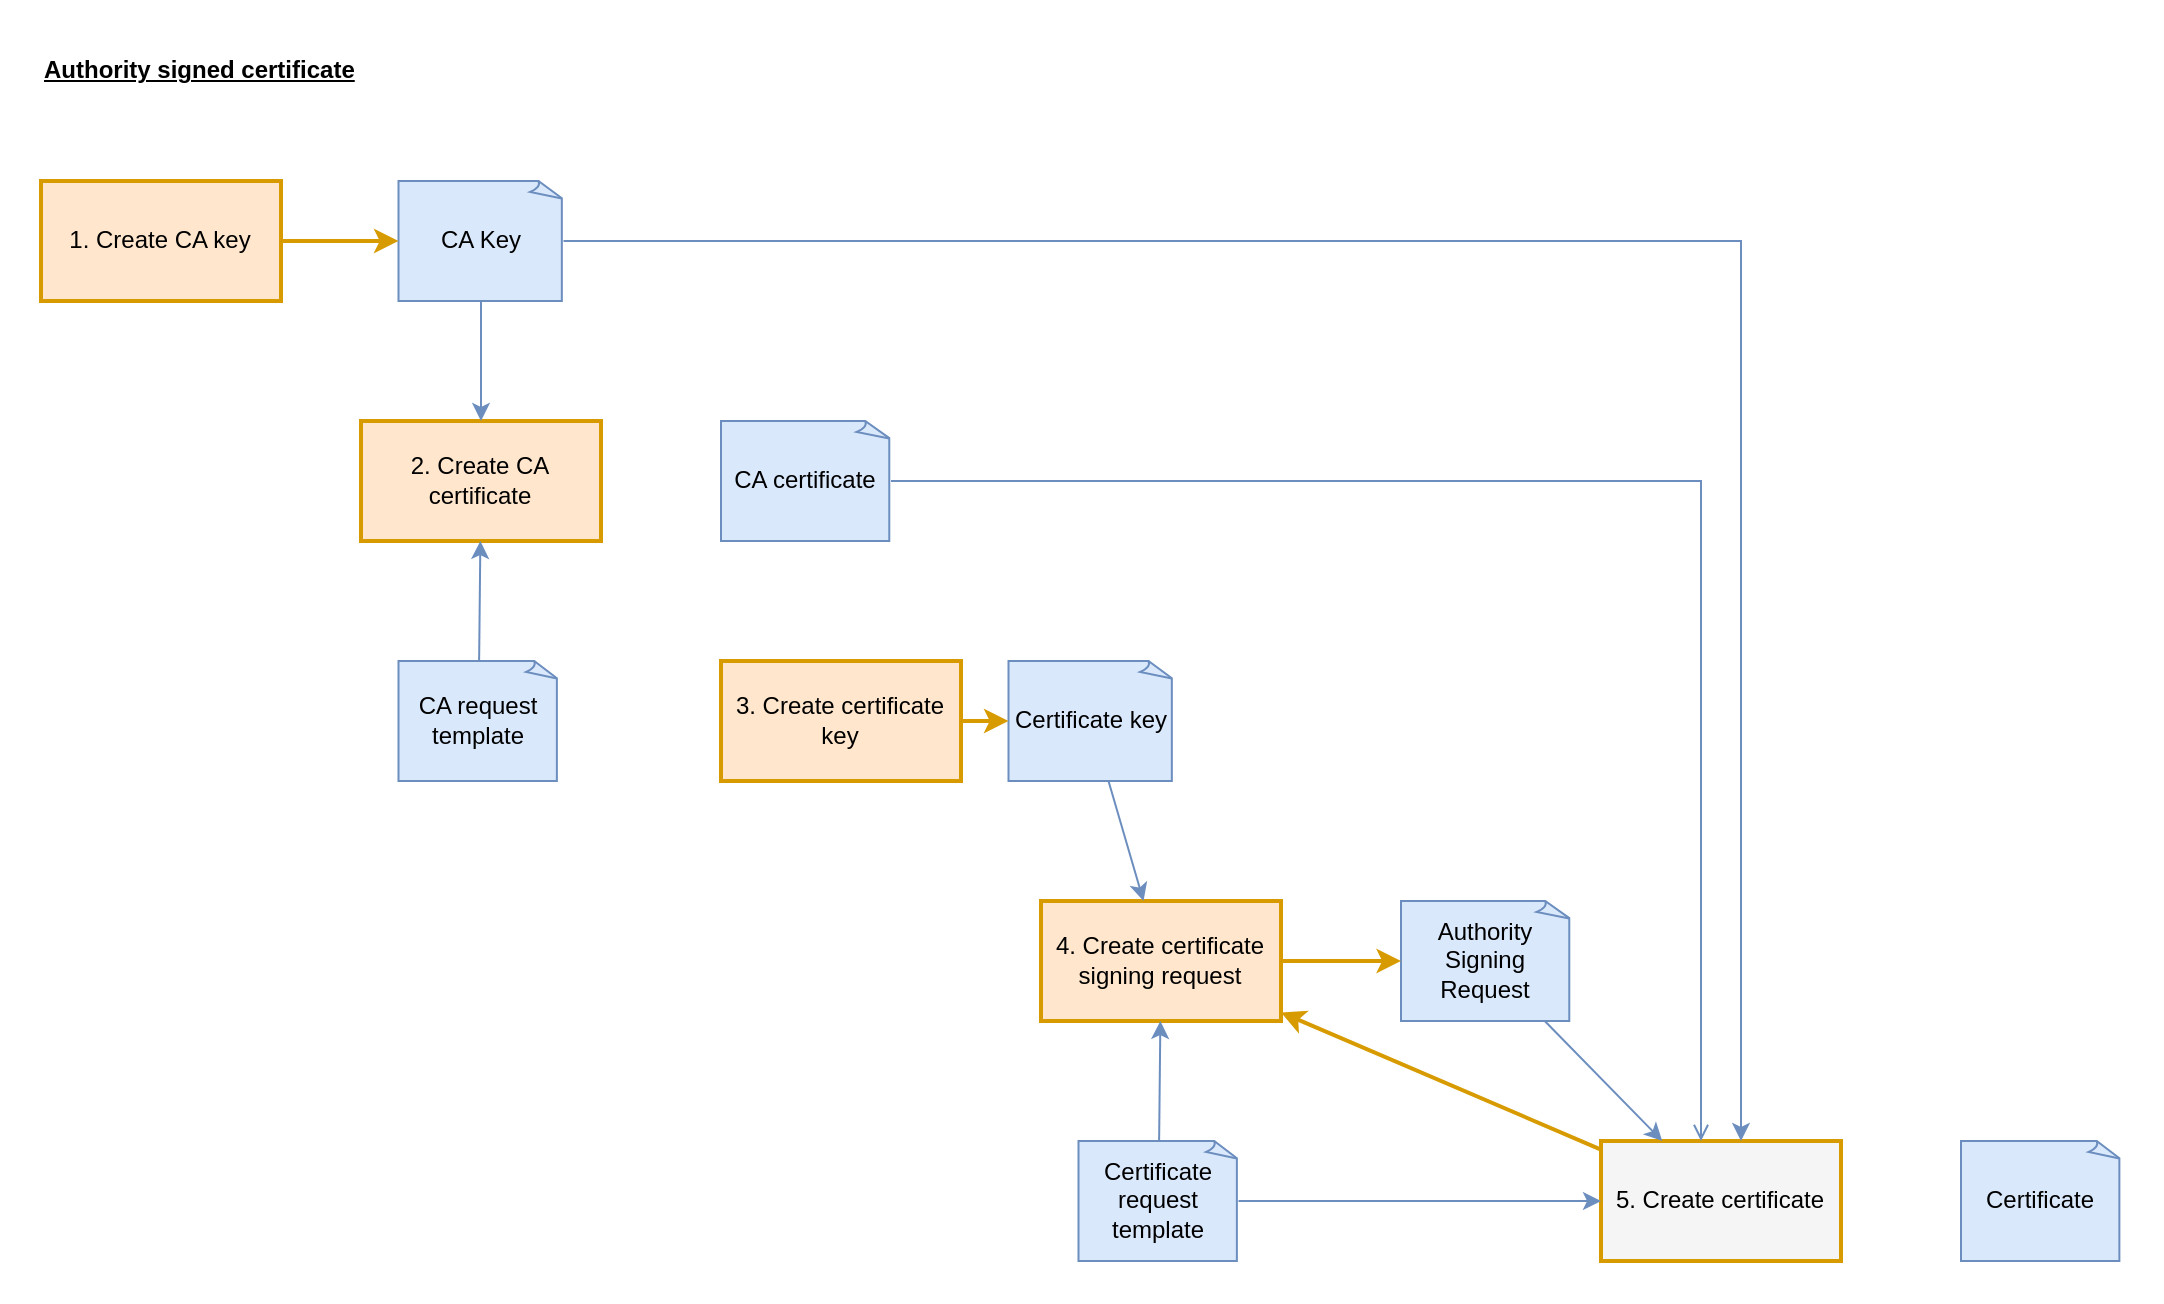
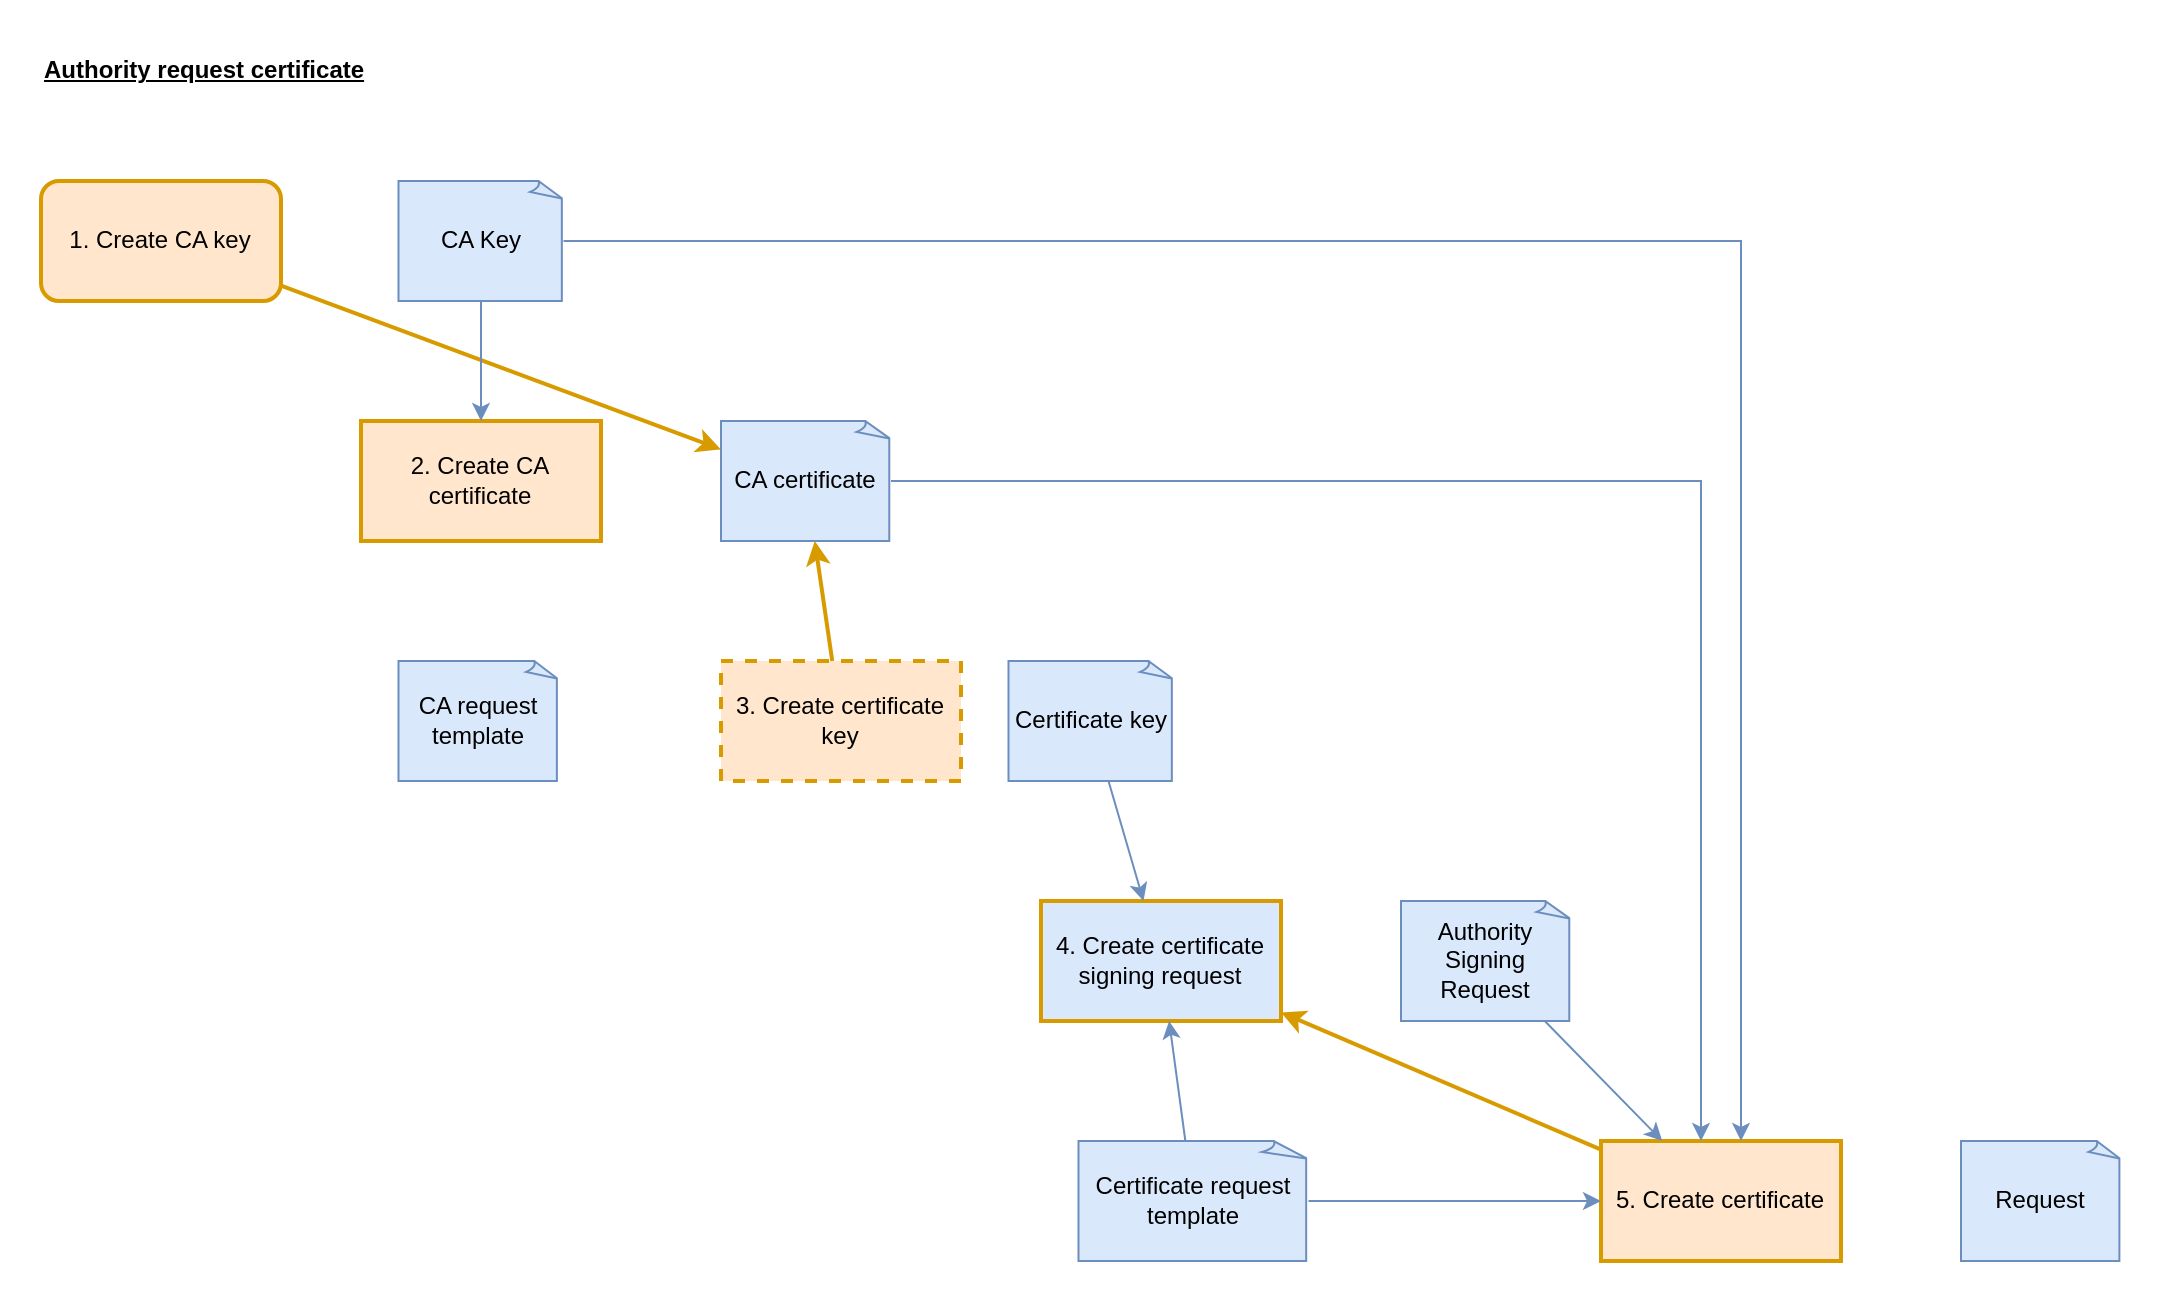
(214, 71) -> (224, 71)
(161, 241) -> (161, 241)
(331, 241) -> (493, 365)
(480, 608) -> none
(841, 721) -> (841, 721)
(976, 721) -> (825, 609)
(1161, 961) -> (1161, 961)
(1332, 961) -> none
(1701, 1129) -> (1701, 1126)
(1159, 1201) -> (1194, 1201)
(1721, 1201) -> (1721, 1201)
(2041, 1201) -> (2041, 1201)
